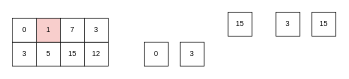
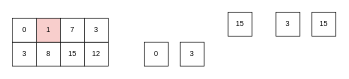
(48, 54) -> (48, 54)
